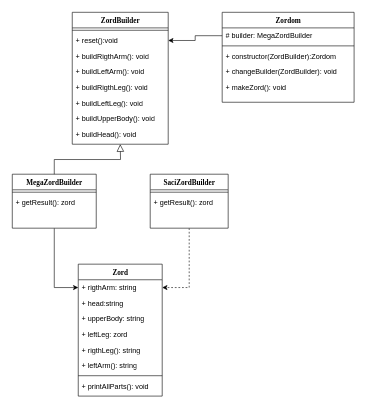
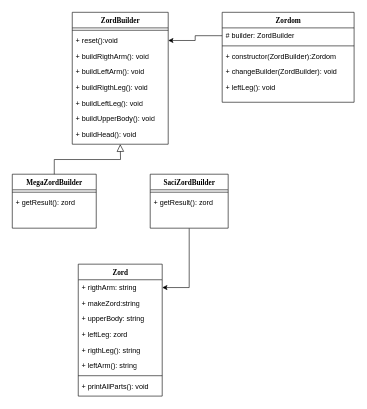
(272, 36) -> (264, 36)
(258, 88) -> (255, 88)
(189, 270) -> (189, 270)
(62, 288) -> none
(105, 304) -> (113, 304)
